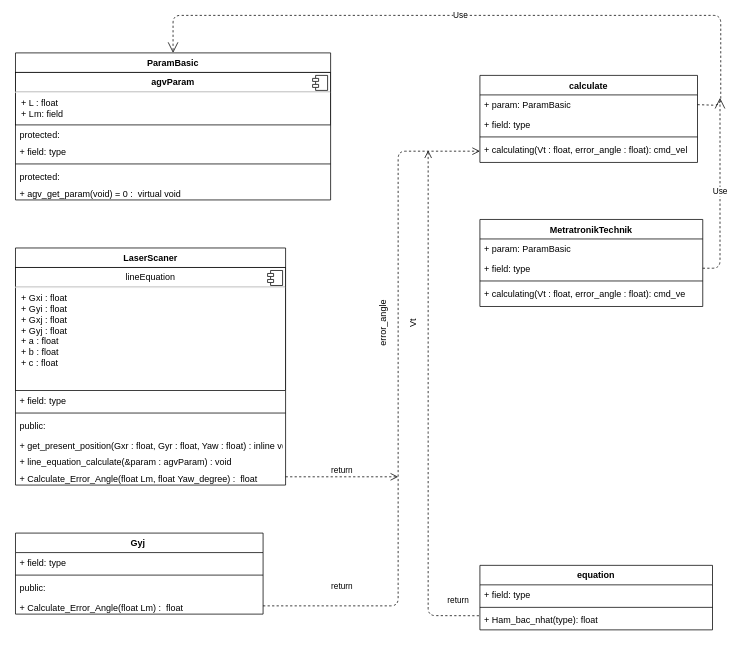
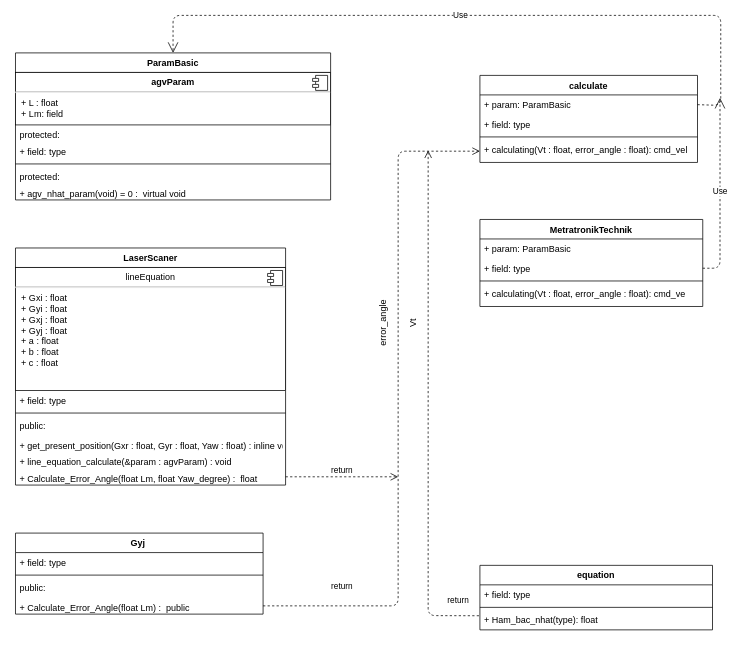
(111, 194) -> (114, 194)
(115, 608) -> (116, 608)
